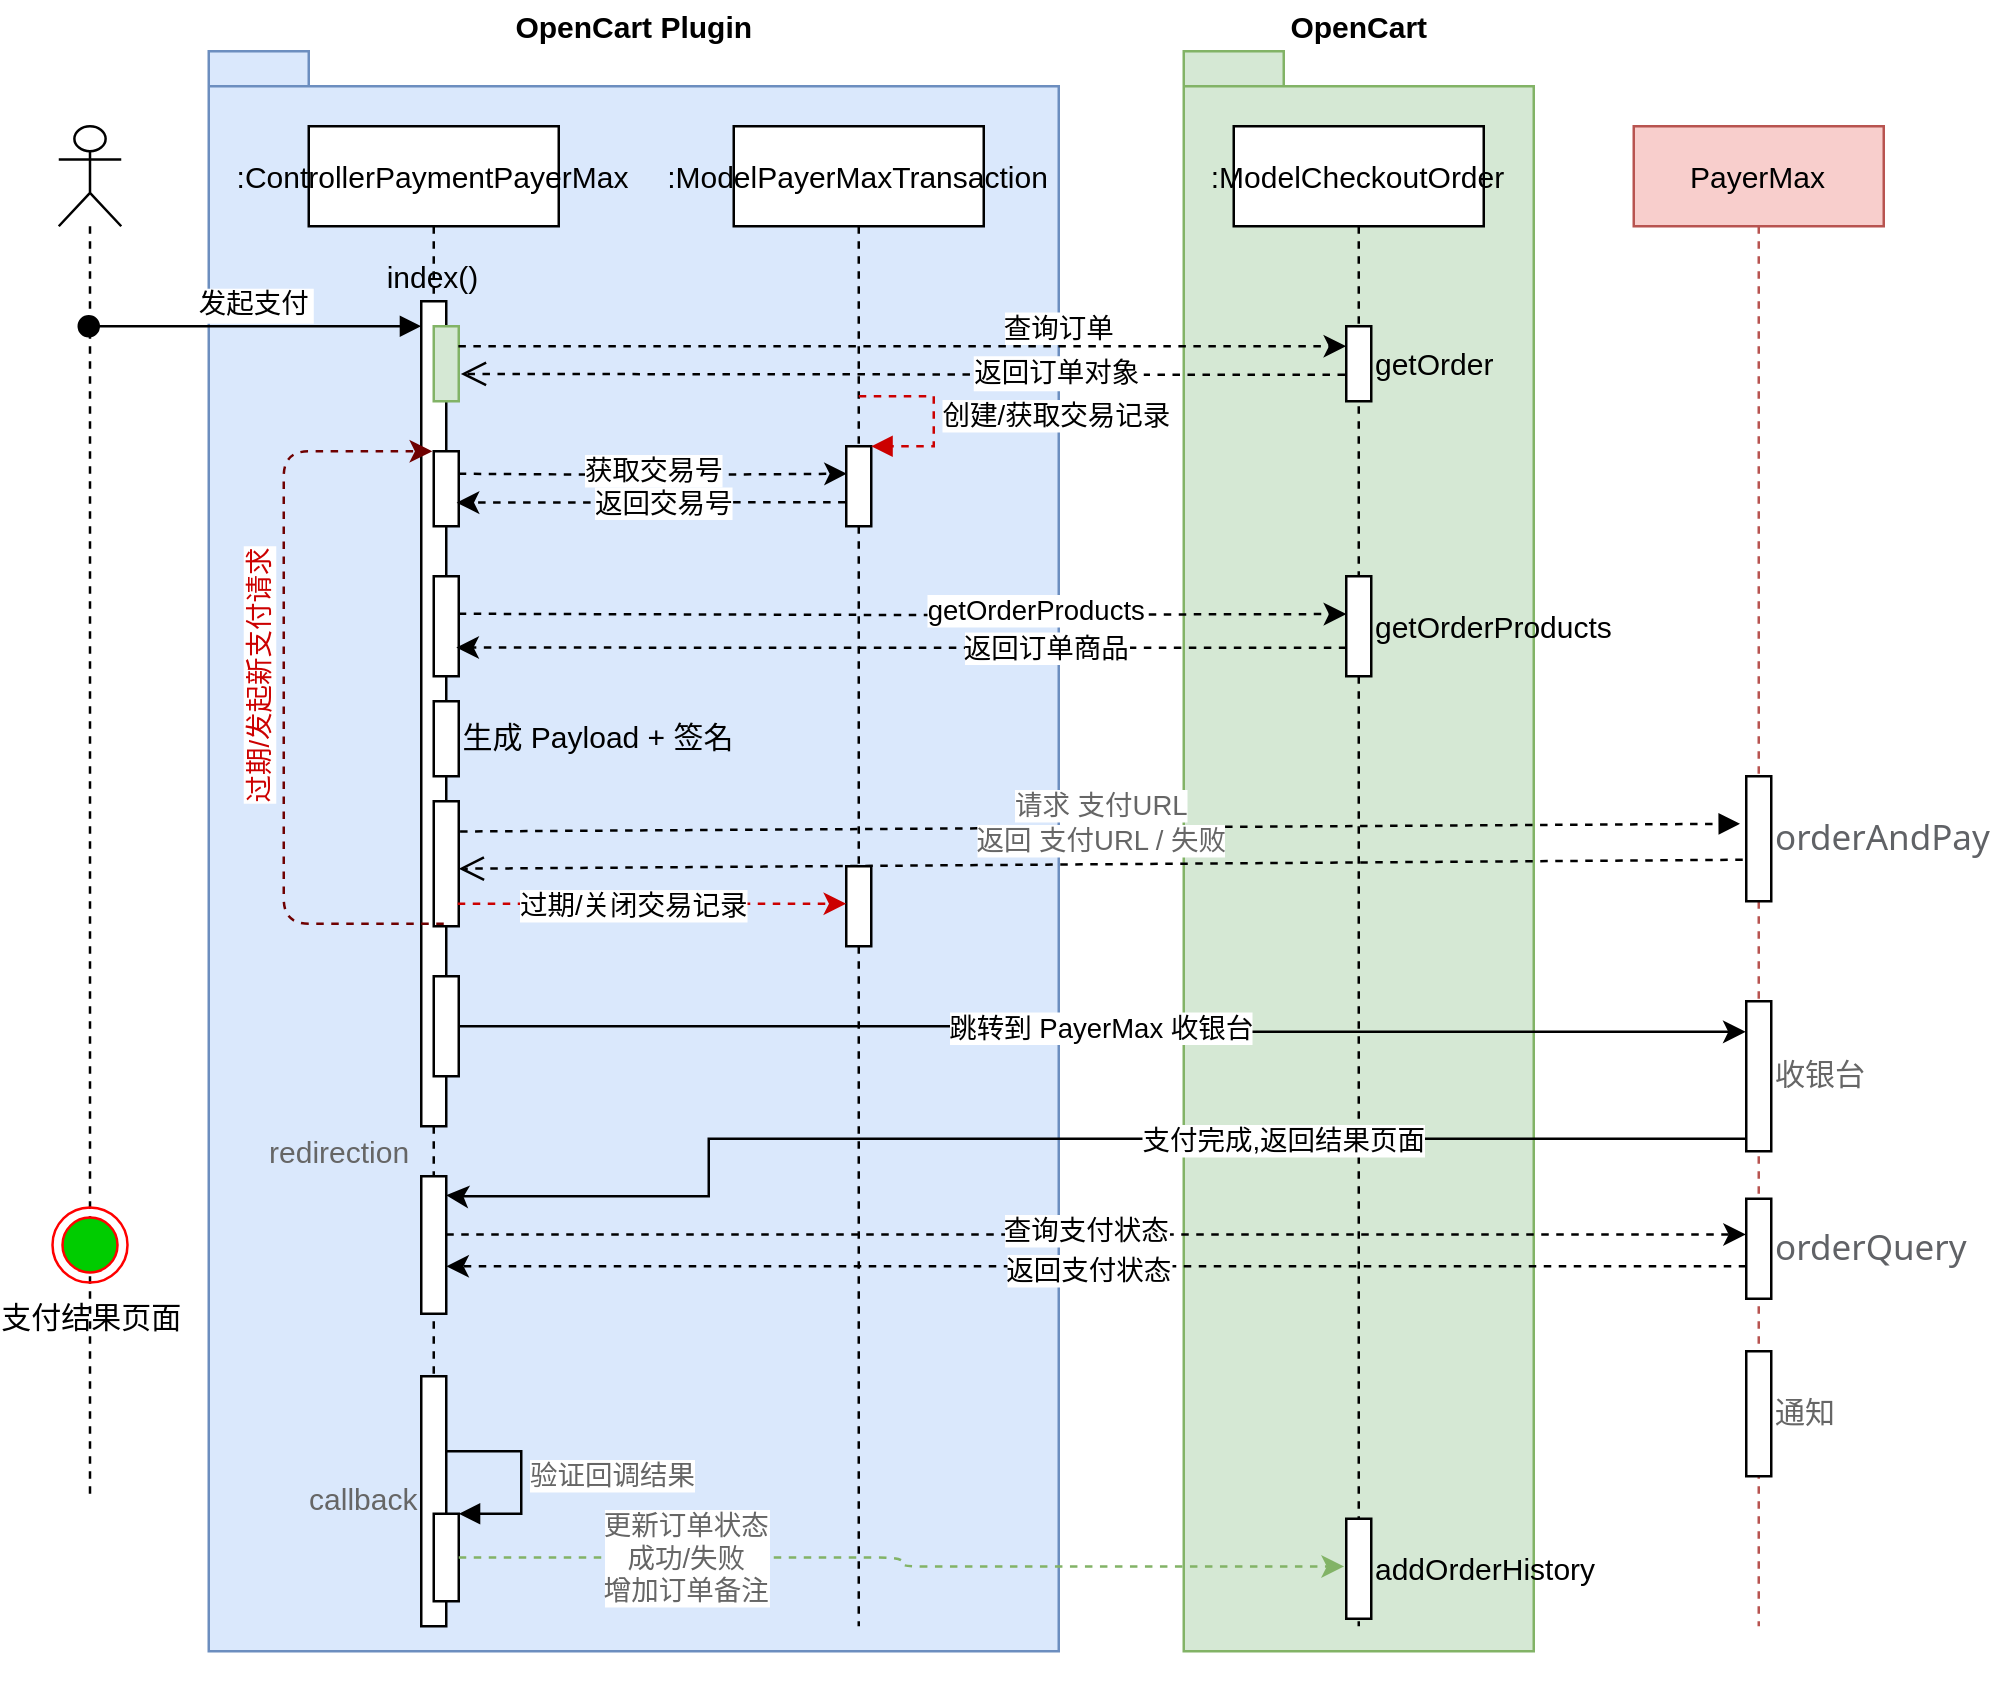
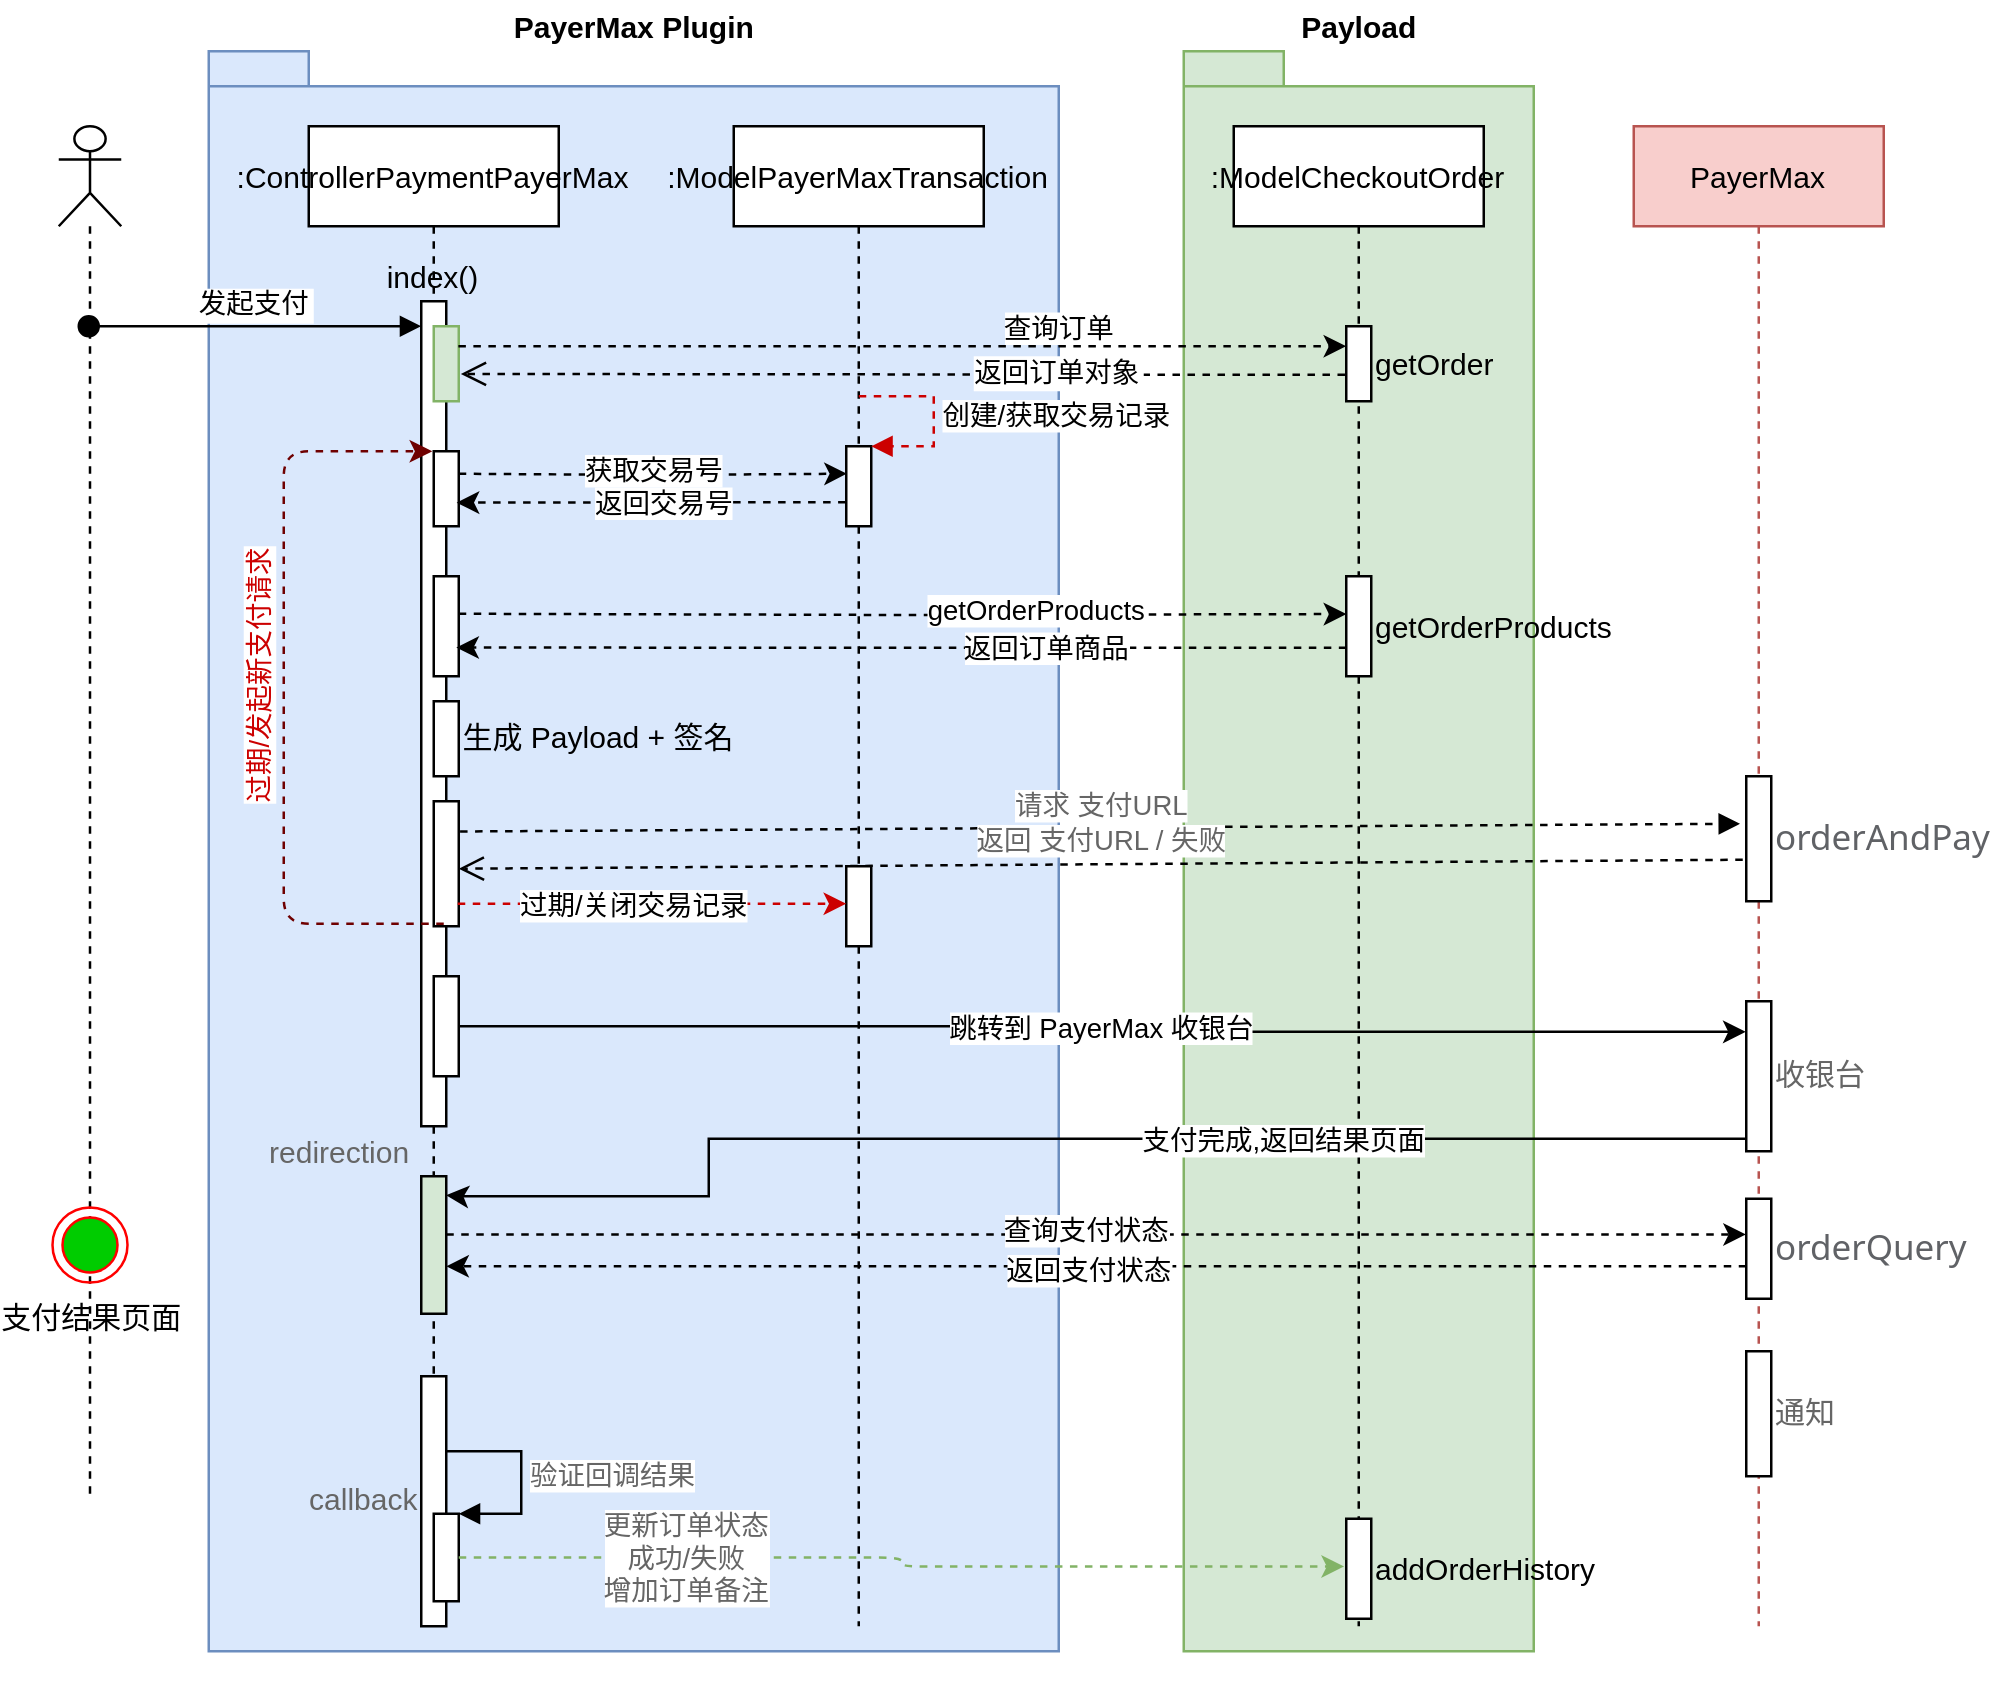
(635, 26) -> (635, 26)
(1360, 26) -> (1360, 26)
(434, 1245) -> (434, 1245)
